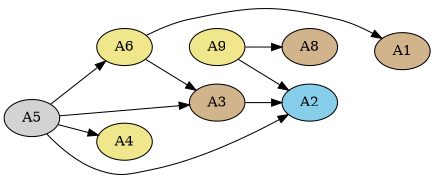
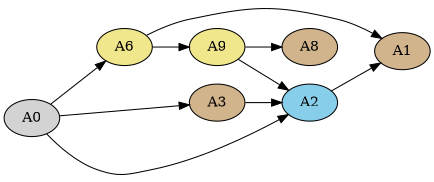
(166, 72) -> (166, 47)
none -> (351, 80)
(32, 118) -> (32, 118)
(125, 142) -> none
